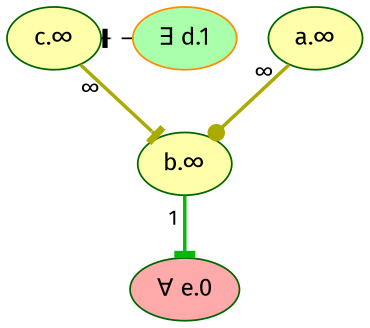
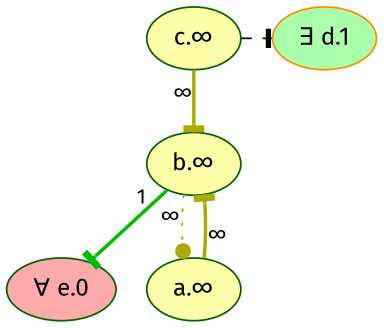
(121, 38) -> (252, 38)
(255, 96) -> (206, 231)
none -> (182, 219)
